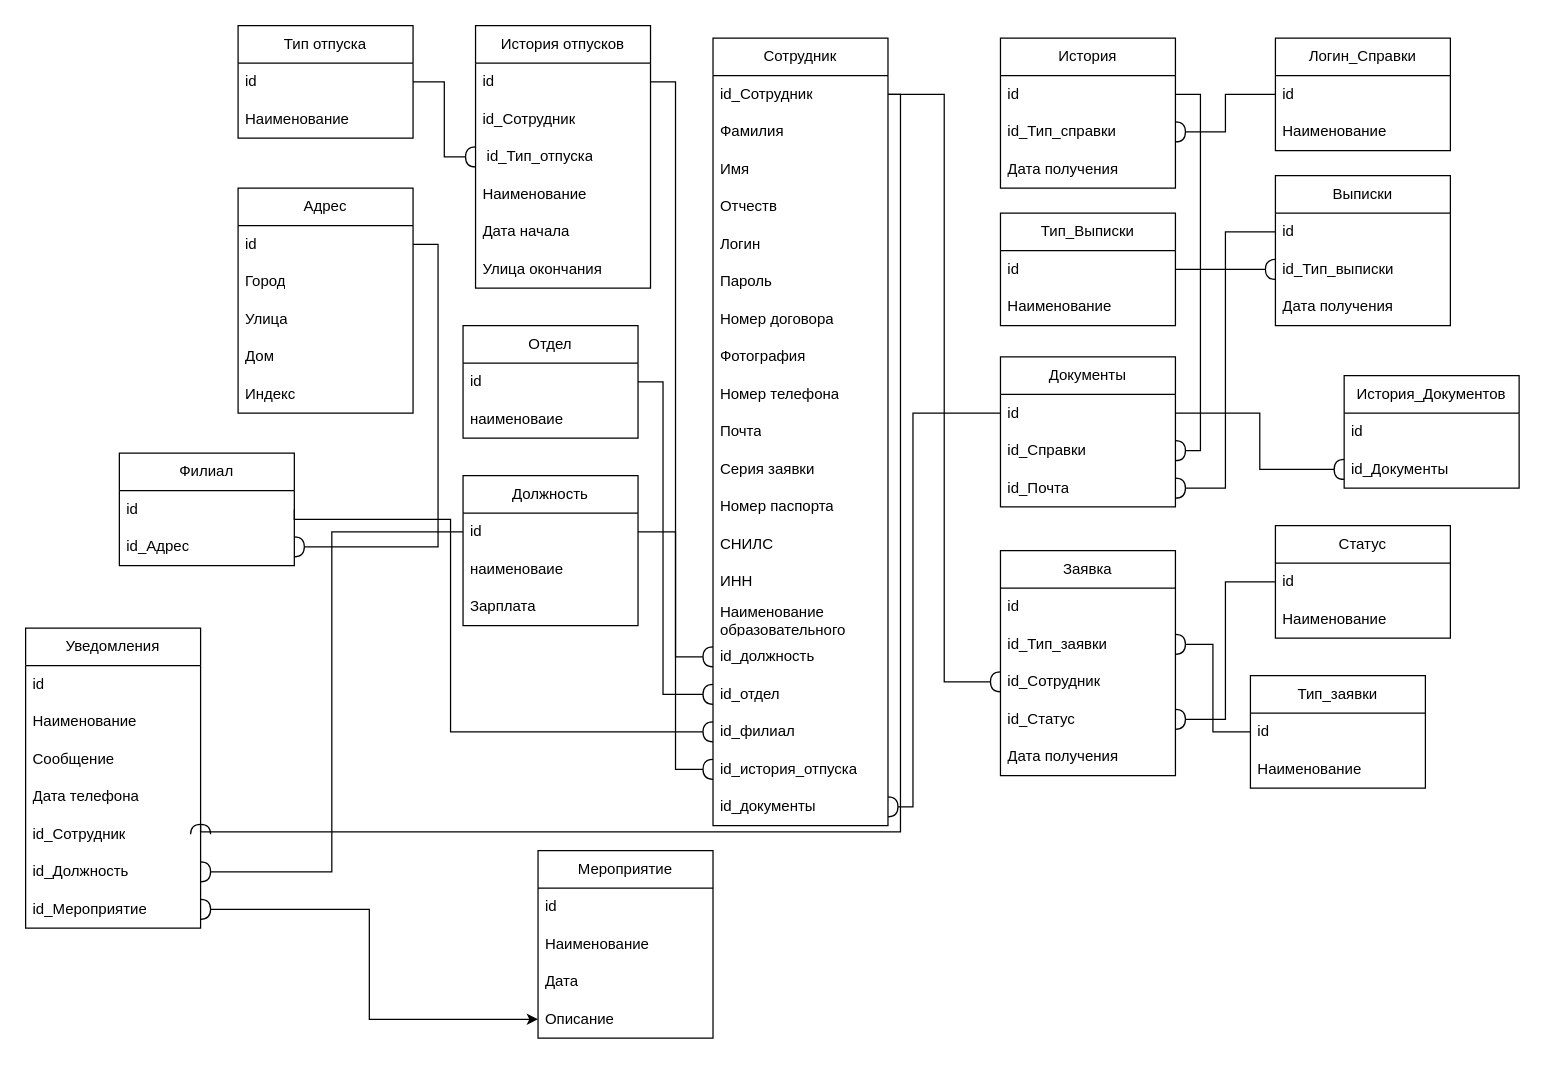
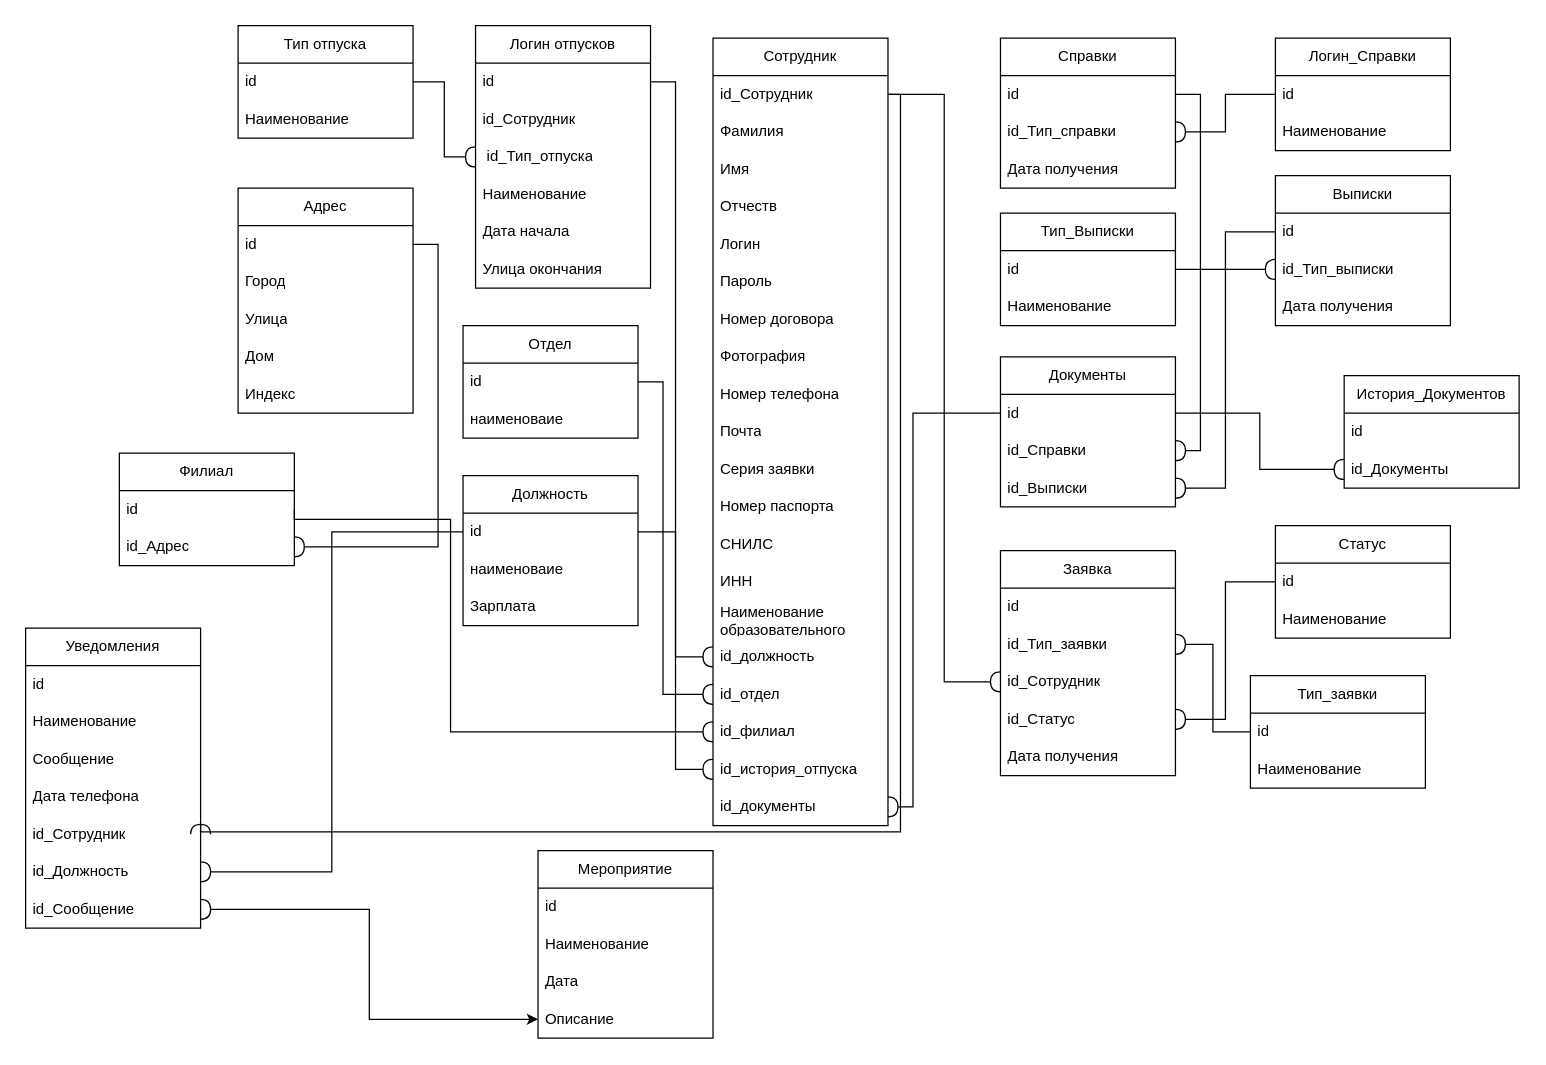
(563, 44) -> (563, 44)
(1088, 57) -> (1088, 57)
(1040, 488) -> (1048, 488)
(90, 909) -> (82, 909)
